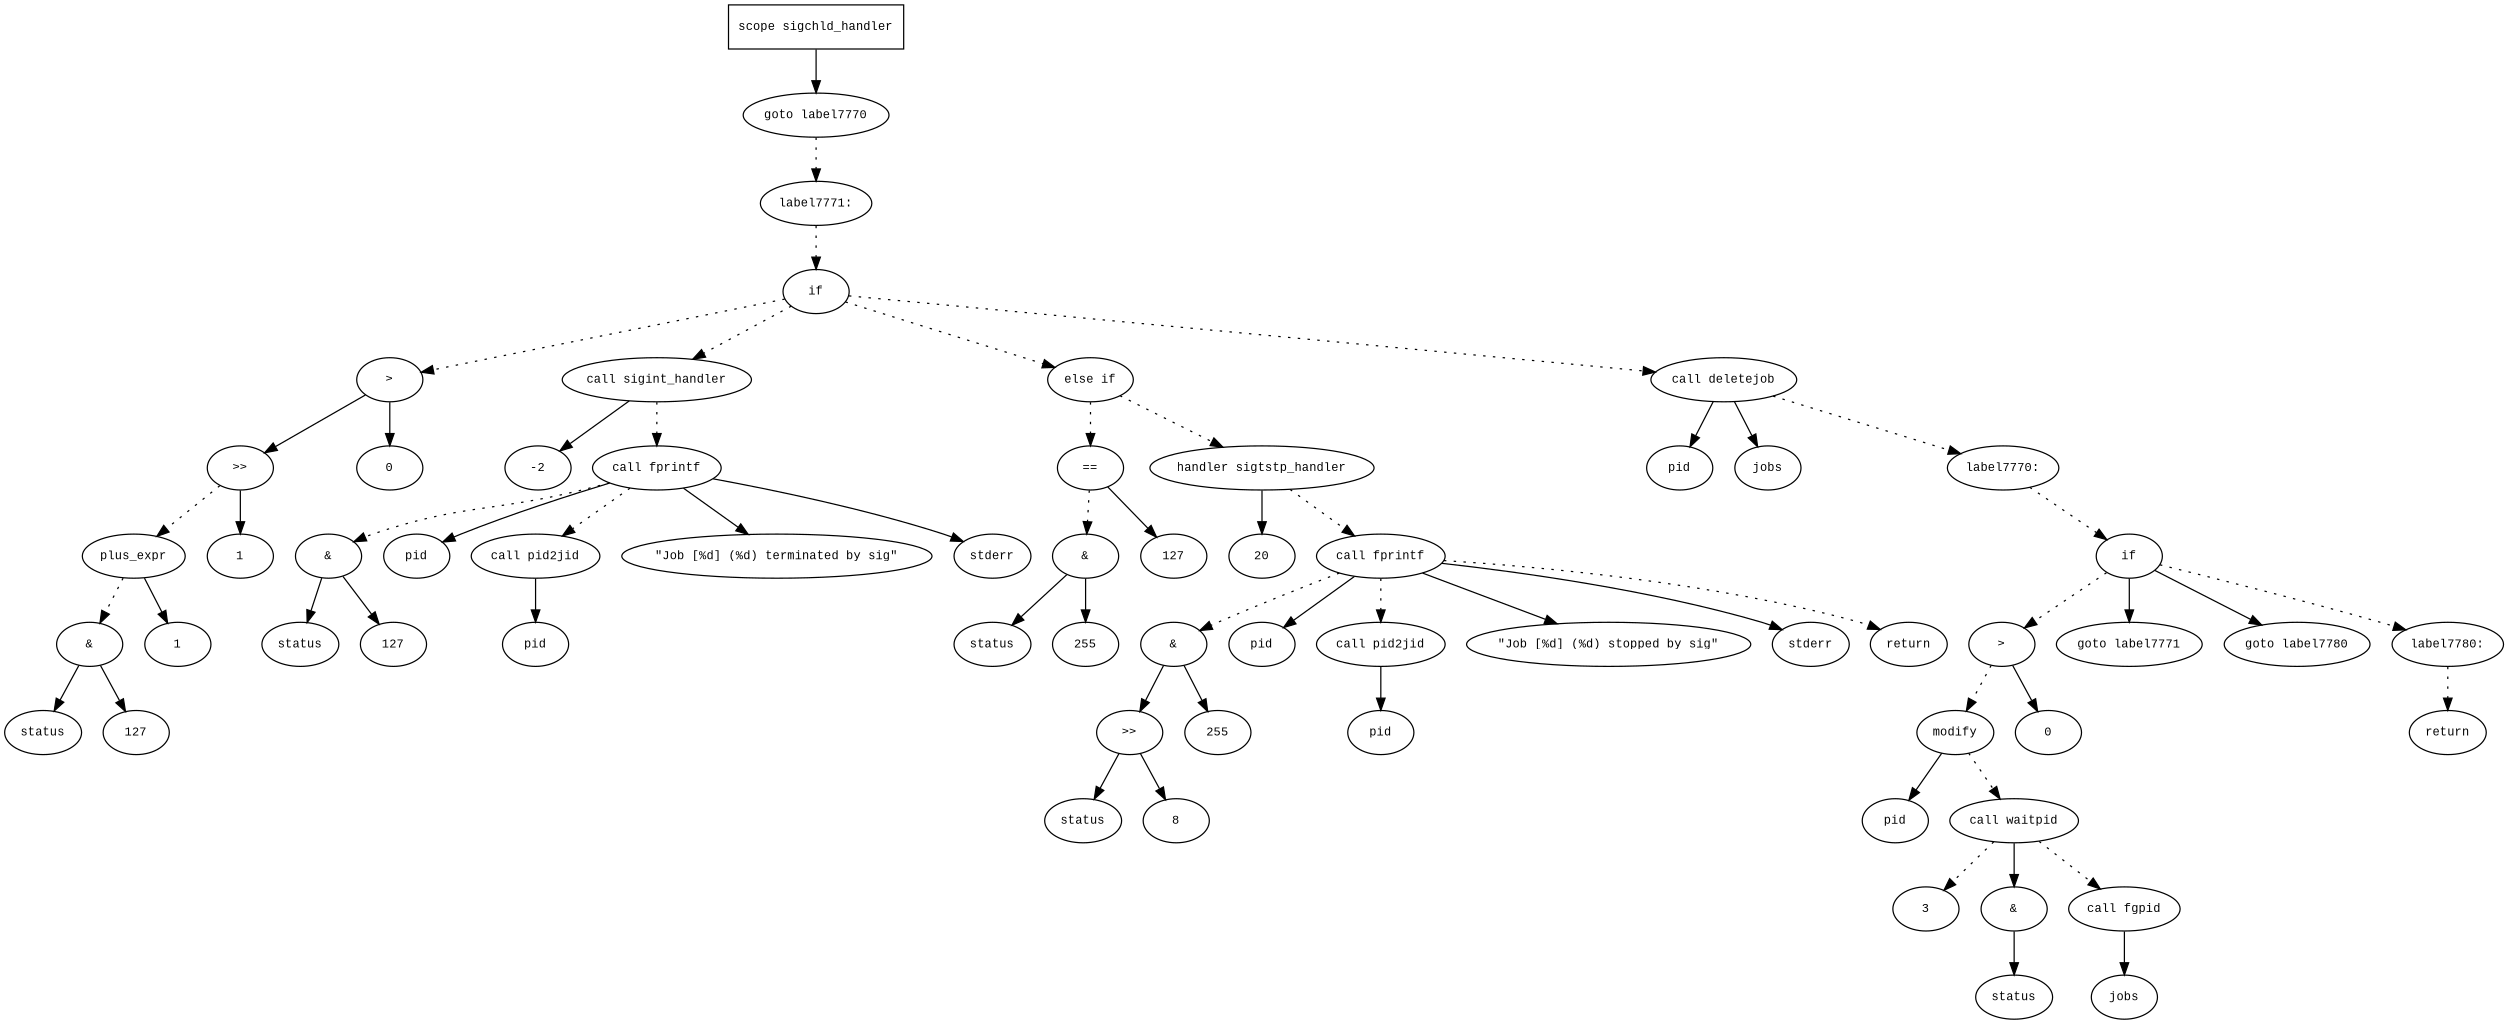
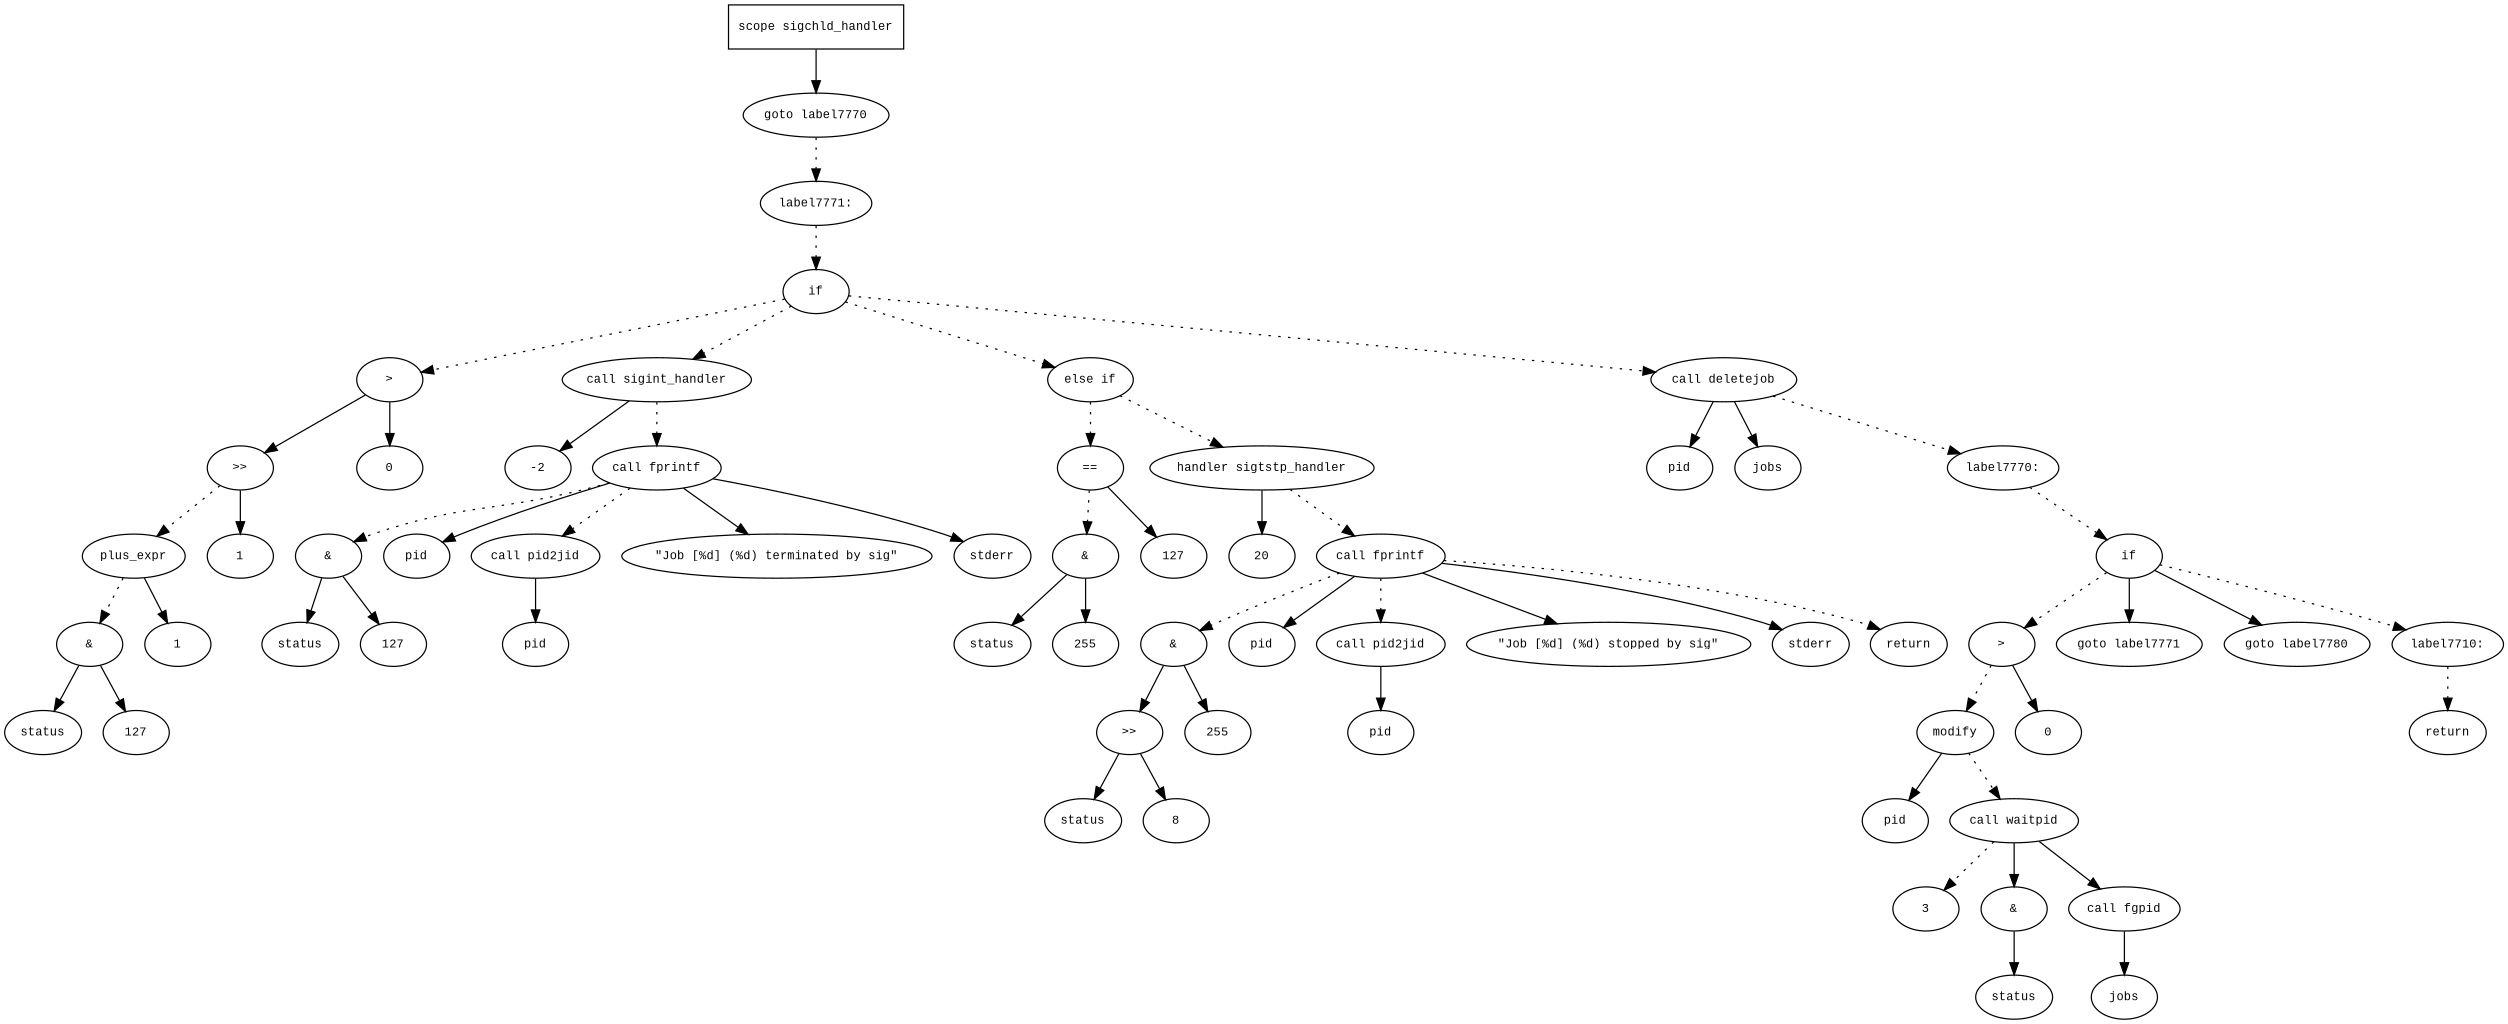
(2448, 644) -> (2448, 644)
(2065, 861) -> (2065, 861)
